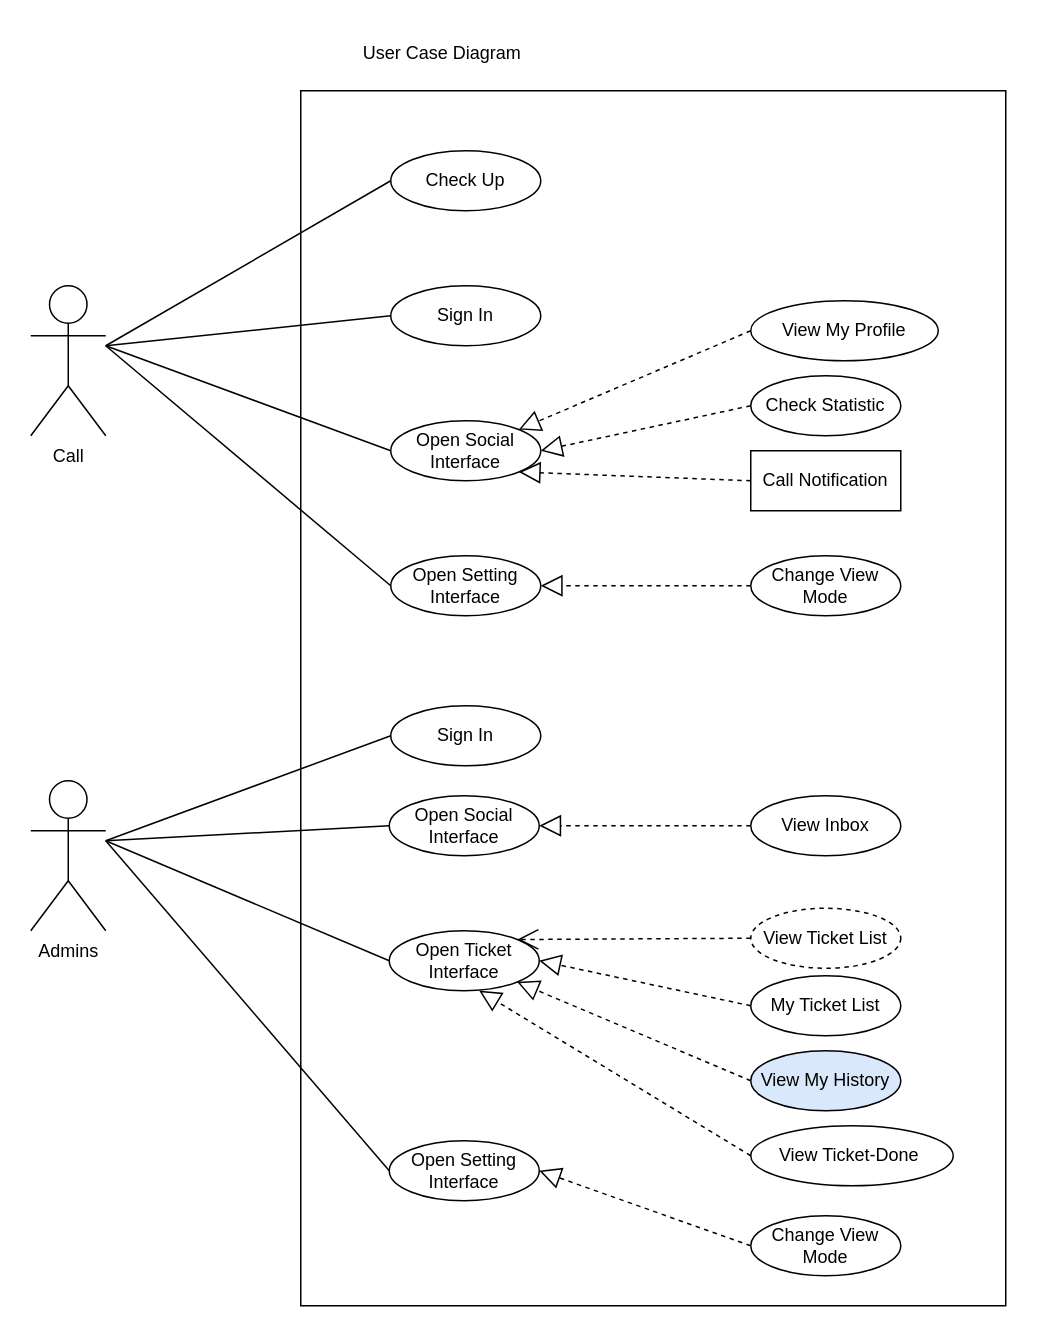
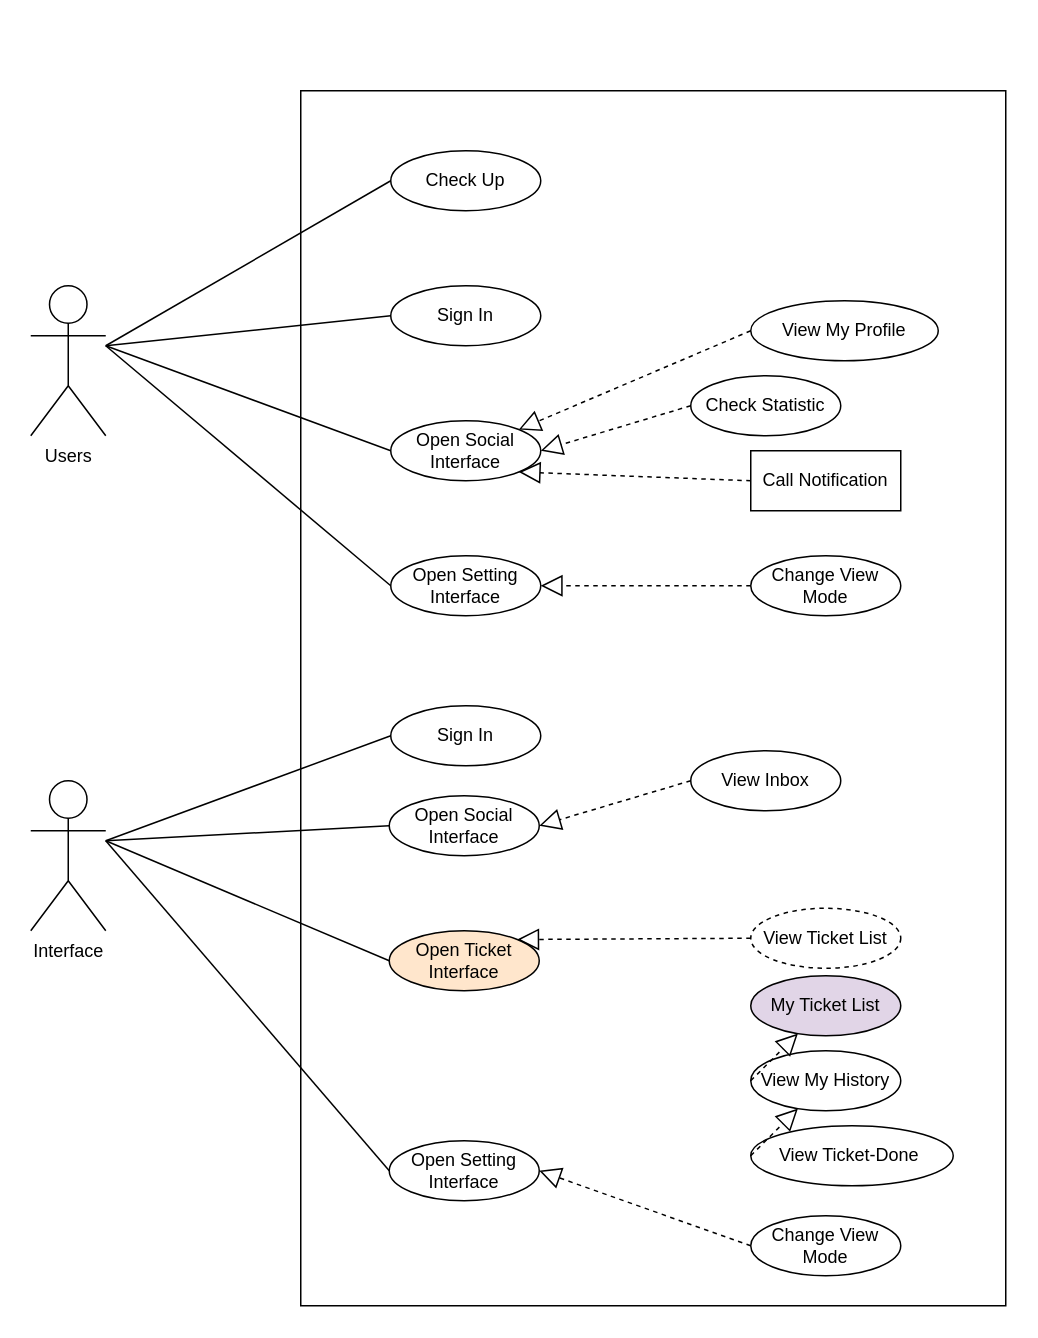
(442, 53) -> none
(826, 406) -> (766, 406)
(69, 457) -> (69, 457)
(826, 826) -> (766, 781)
(531, 939) -> (539, 939)
(69, 952) -> (69, 952)
(464, 961) -> (464, 961)
(656, 986) -> none
(826, 1006) -> (826, 1006)
(644, 1035) -> (766, 1065)
(624, 1079) -> (766, 1140)
(826, 1081) -> (826, 1081)
